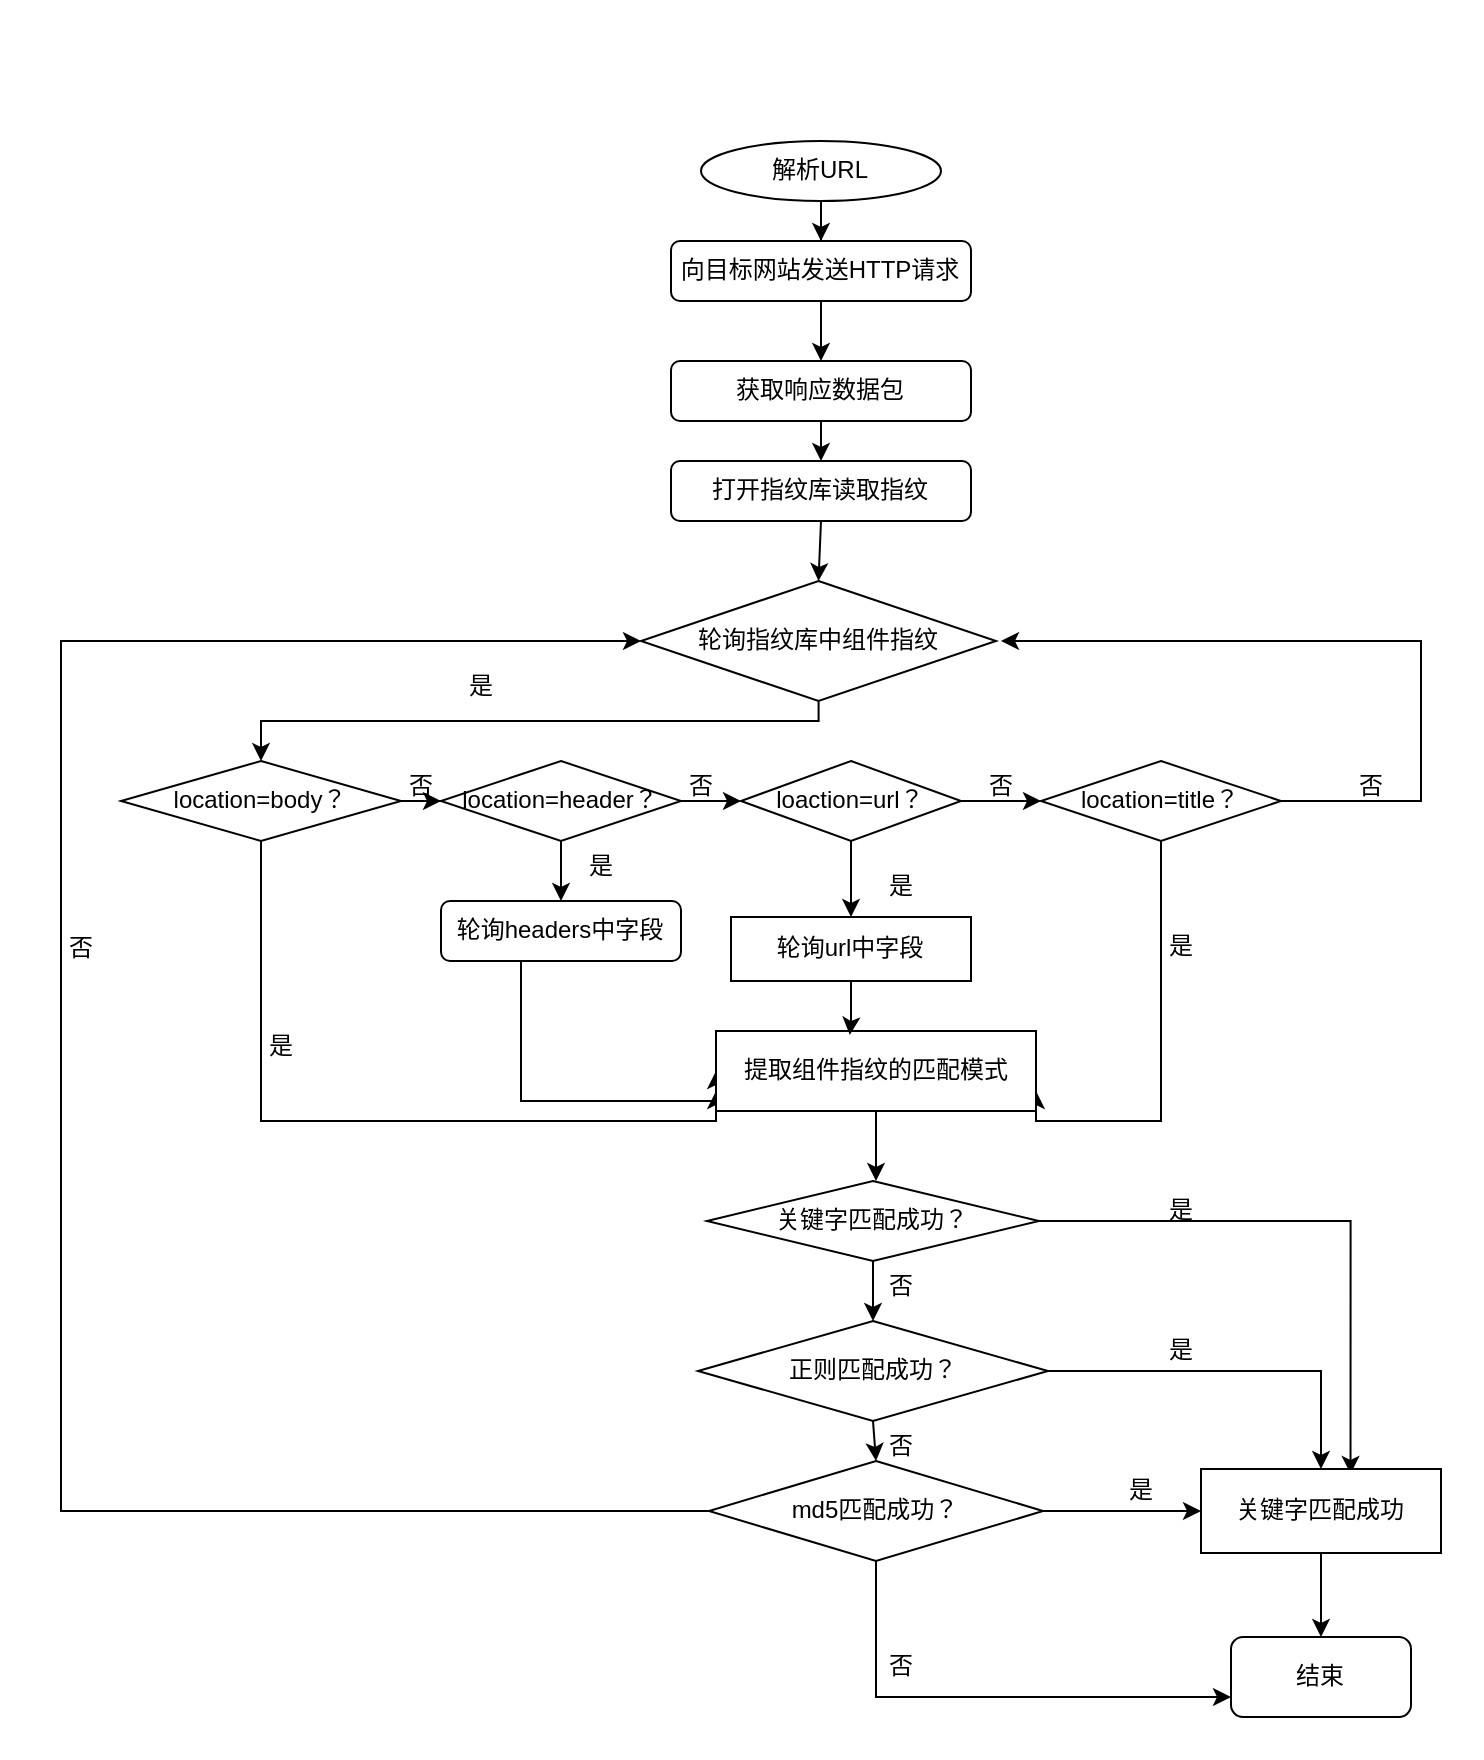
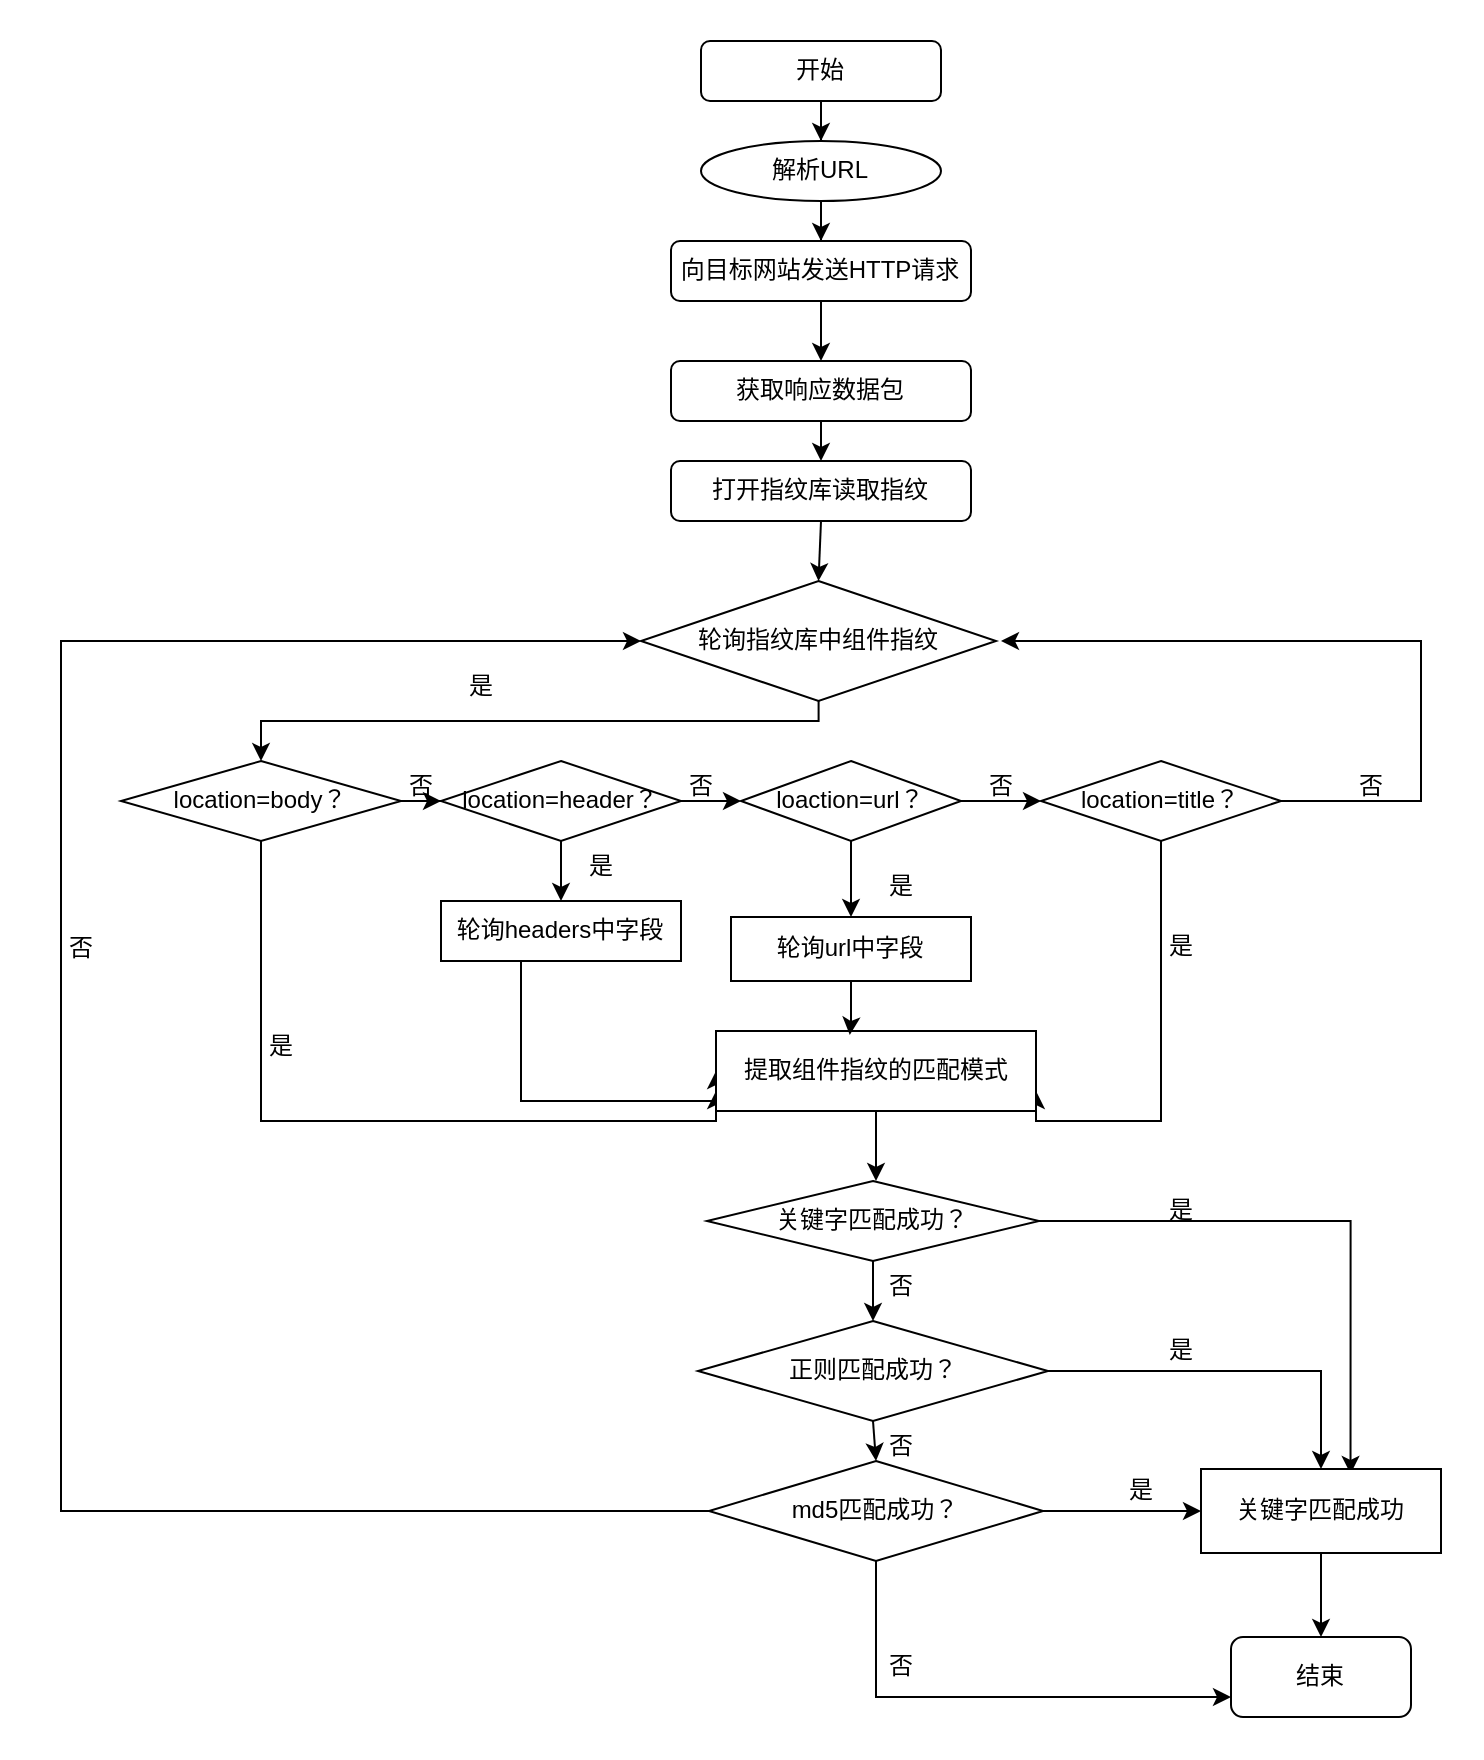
none -> (821, 71)
none -> (821, 128)
(561, 931) -> (561, 931)
